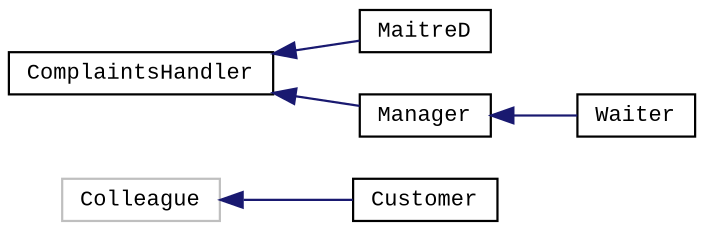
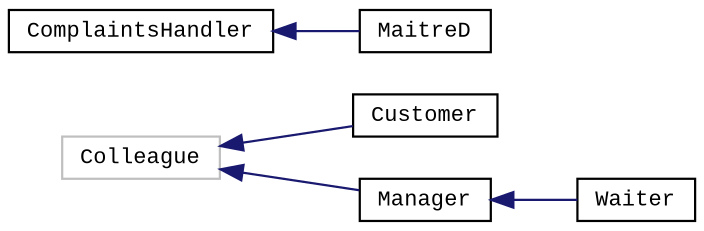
(328, 101) -> (301, 181)
